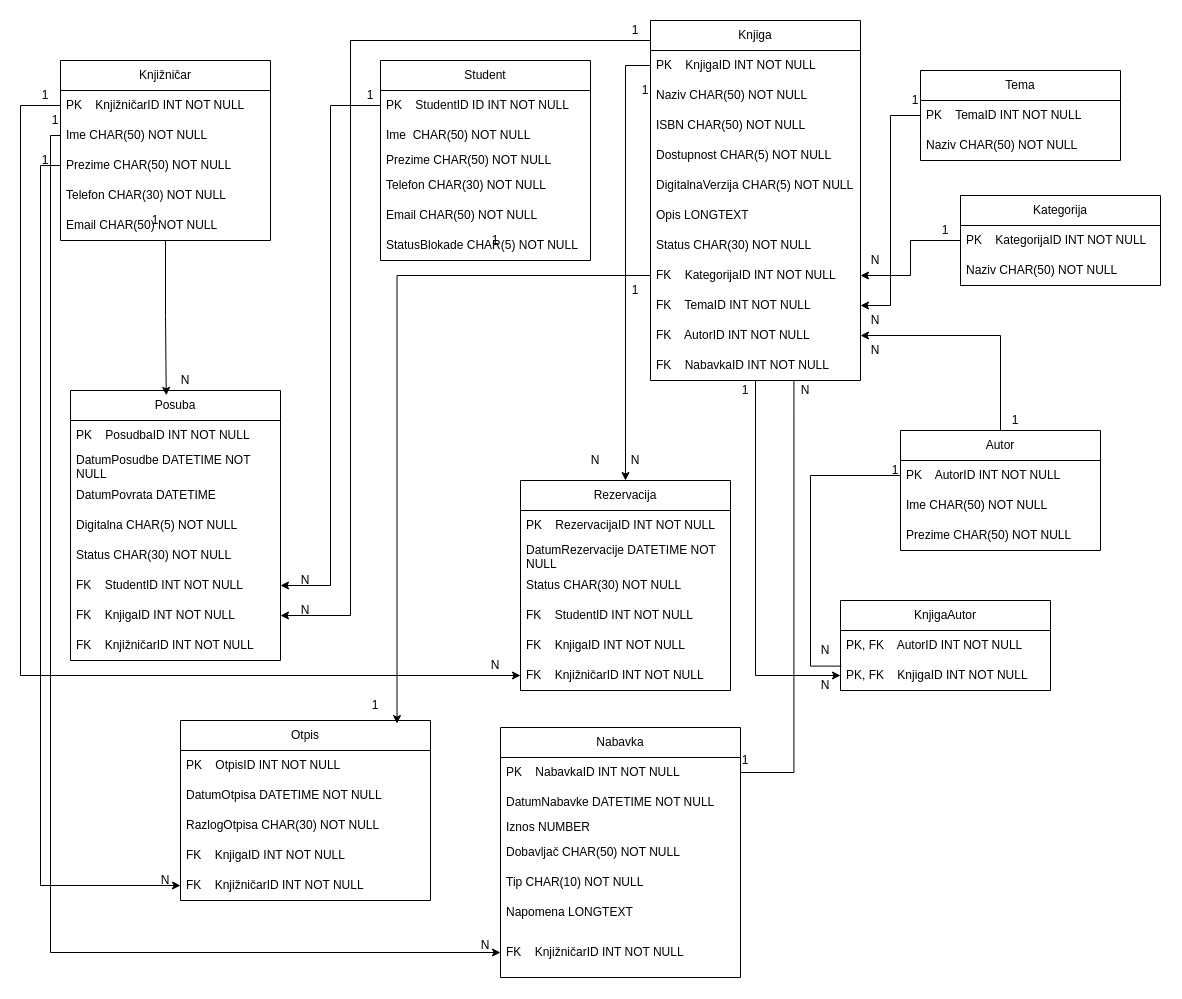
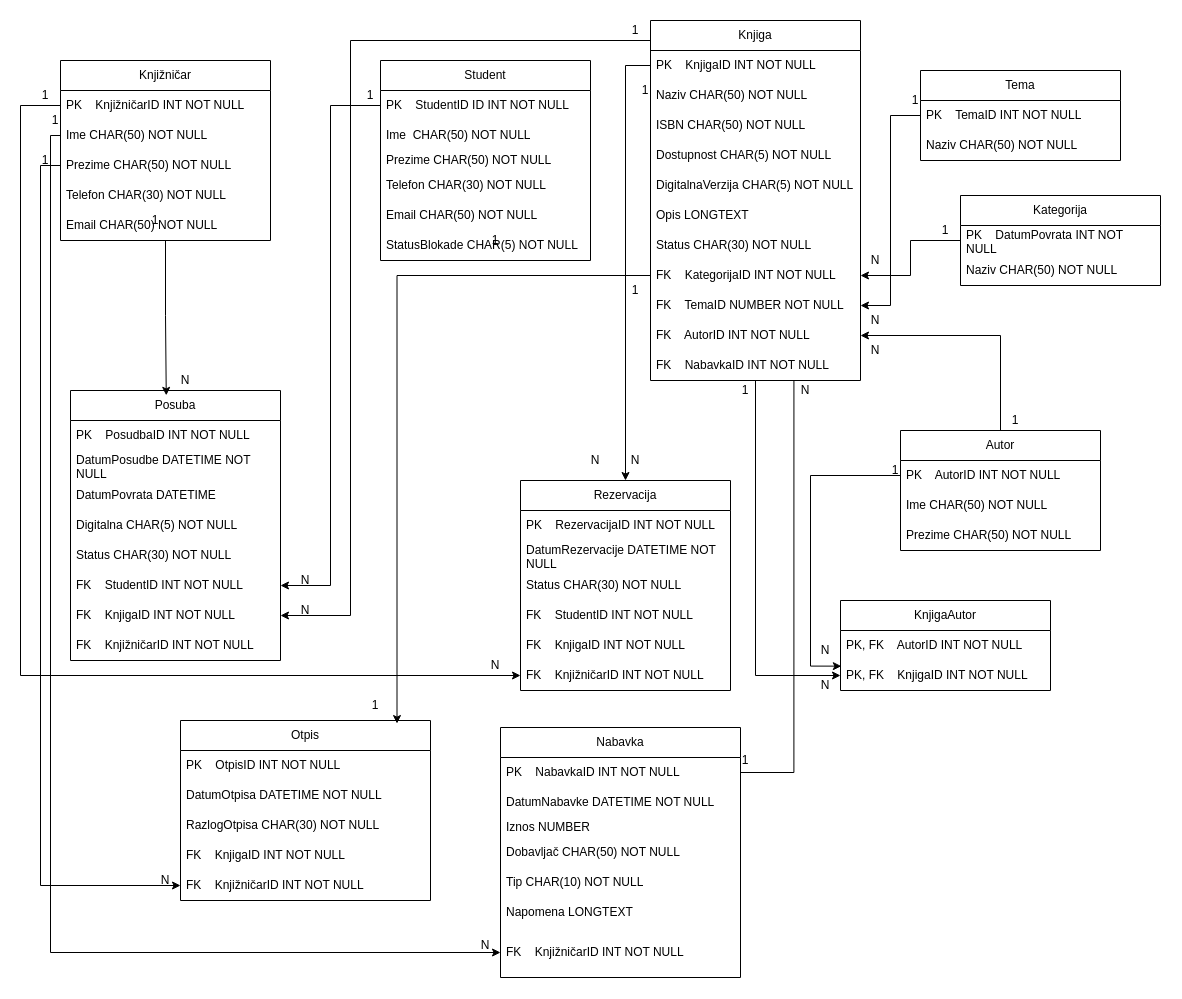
(1061, 241) -> (1062, 241)
(733, 306) -> (743, 306)
(834, 666) -> (833, 666)
